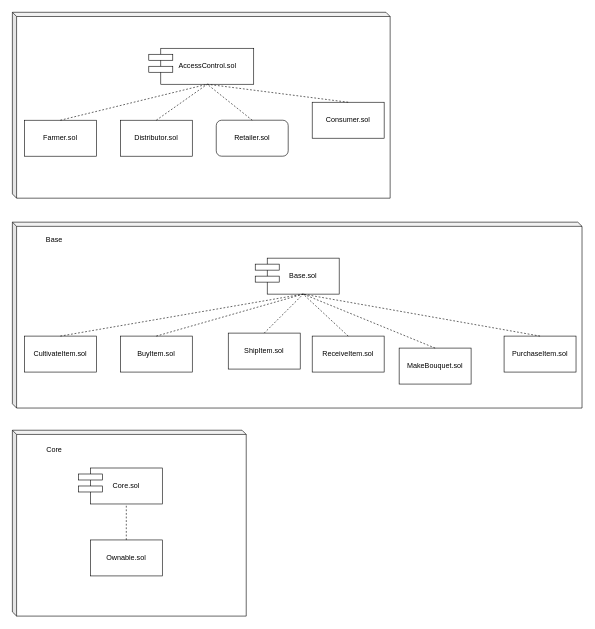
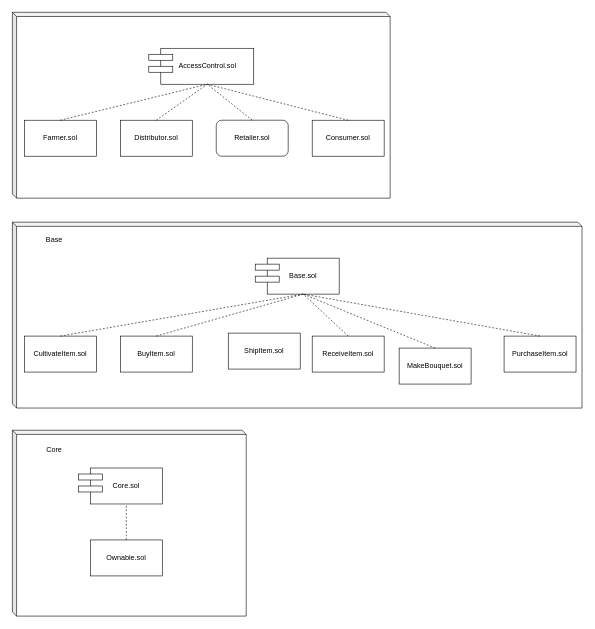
(348, 120) -> (348, 138)
(283, 315) -> none
